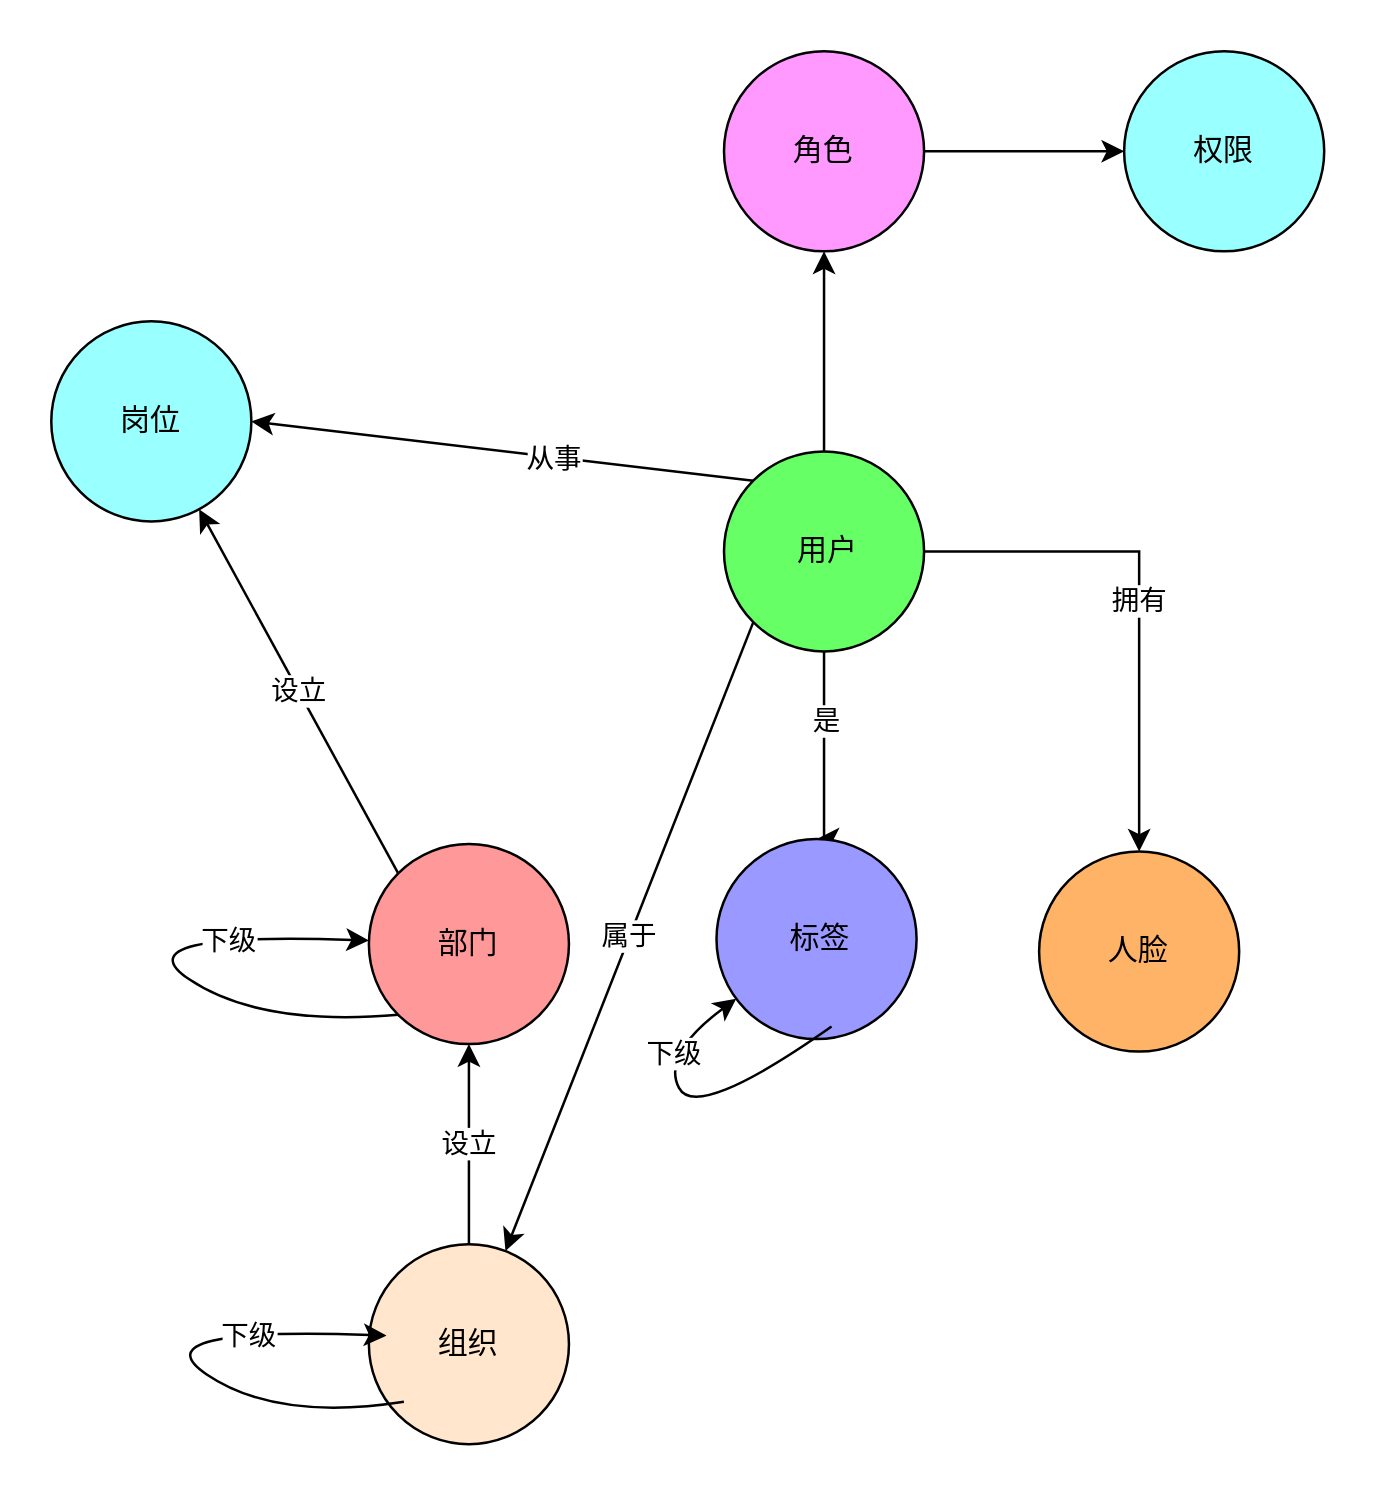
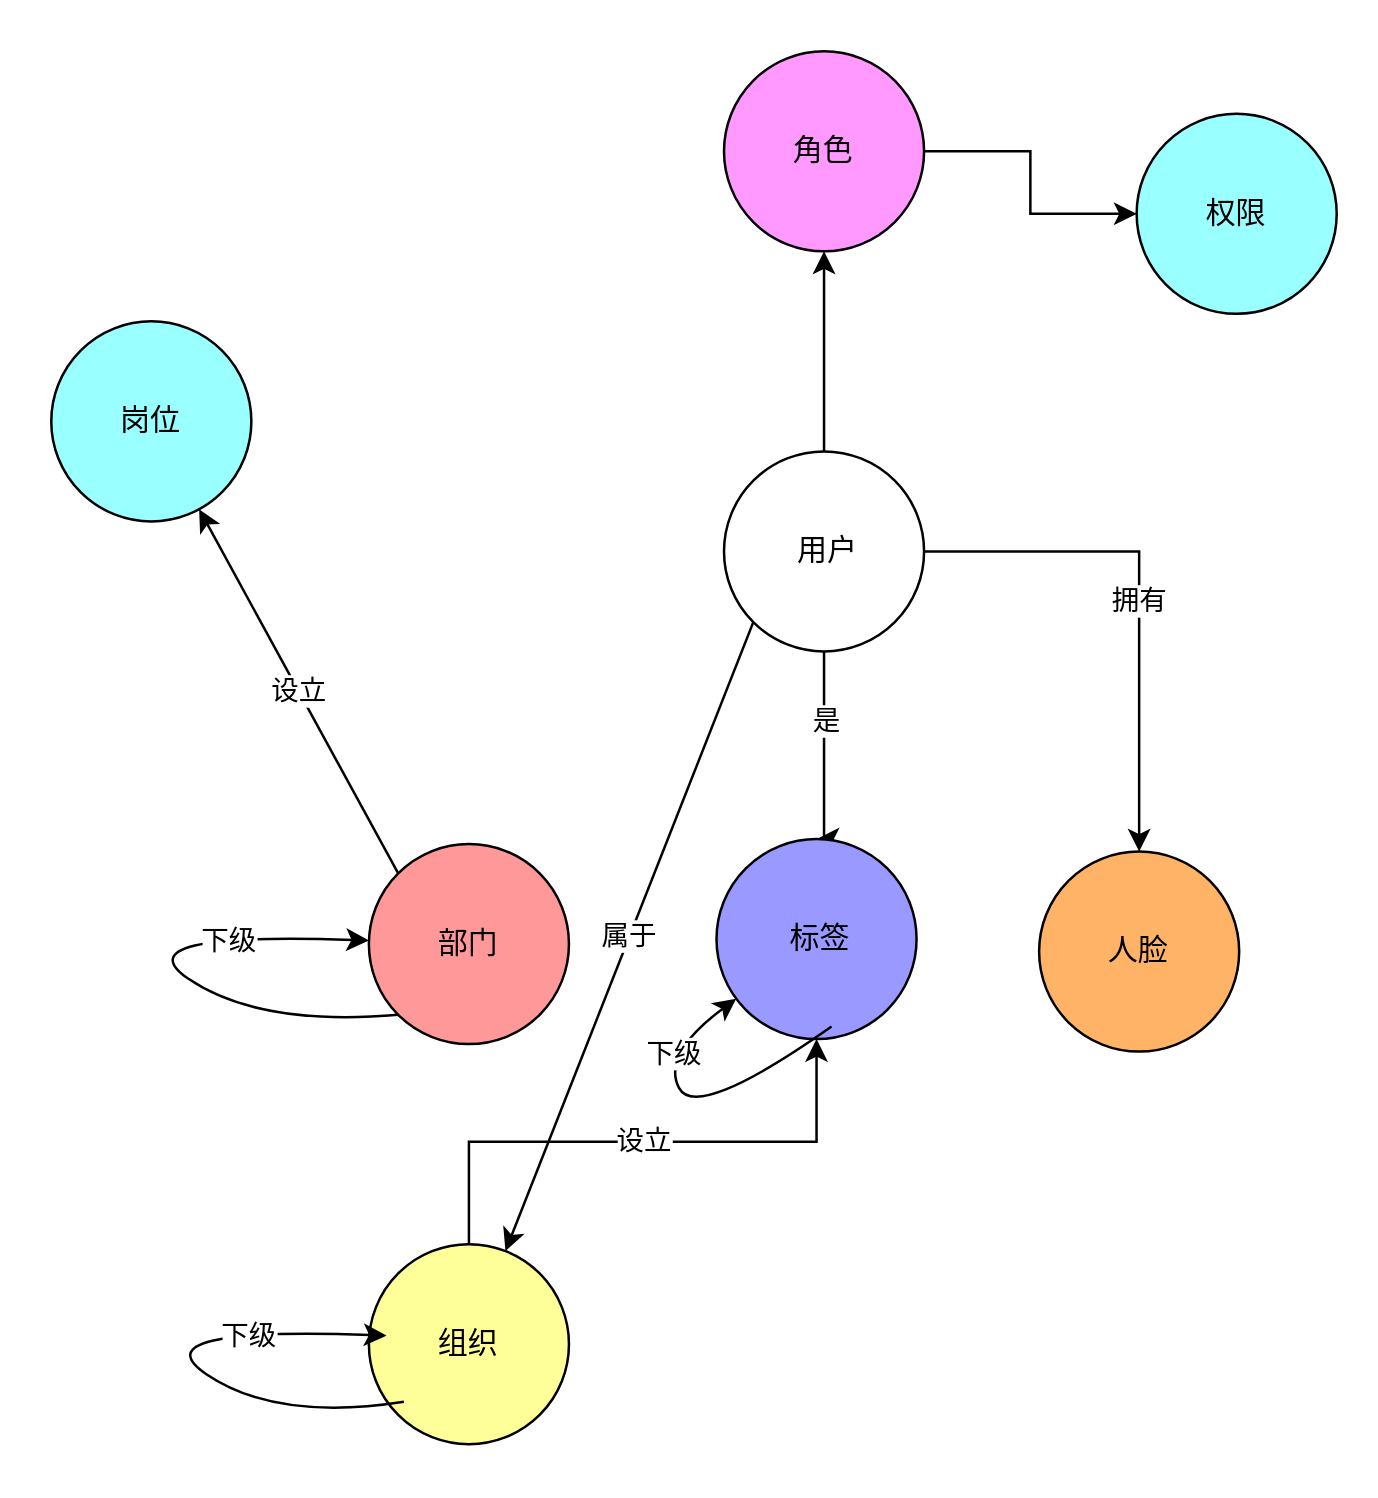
(1224, 151) -> (1236, 214)
(408, 440) -> none
(824, 551) -> (824, 551)
(469, 1111) -> (727, 1141)
(469, 1344) -> (469, 1344)
